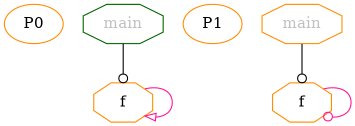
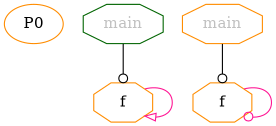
(213, 24) -> none
